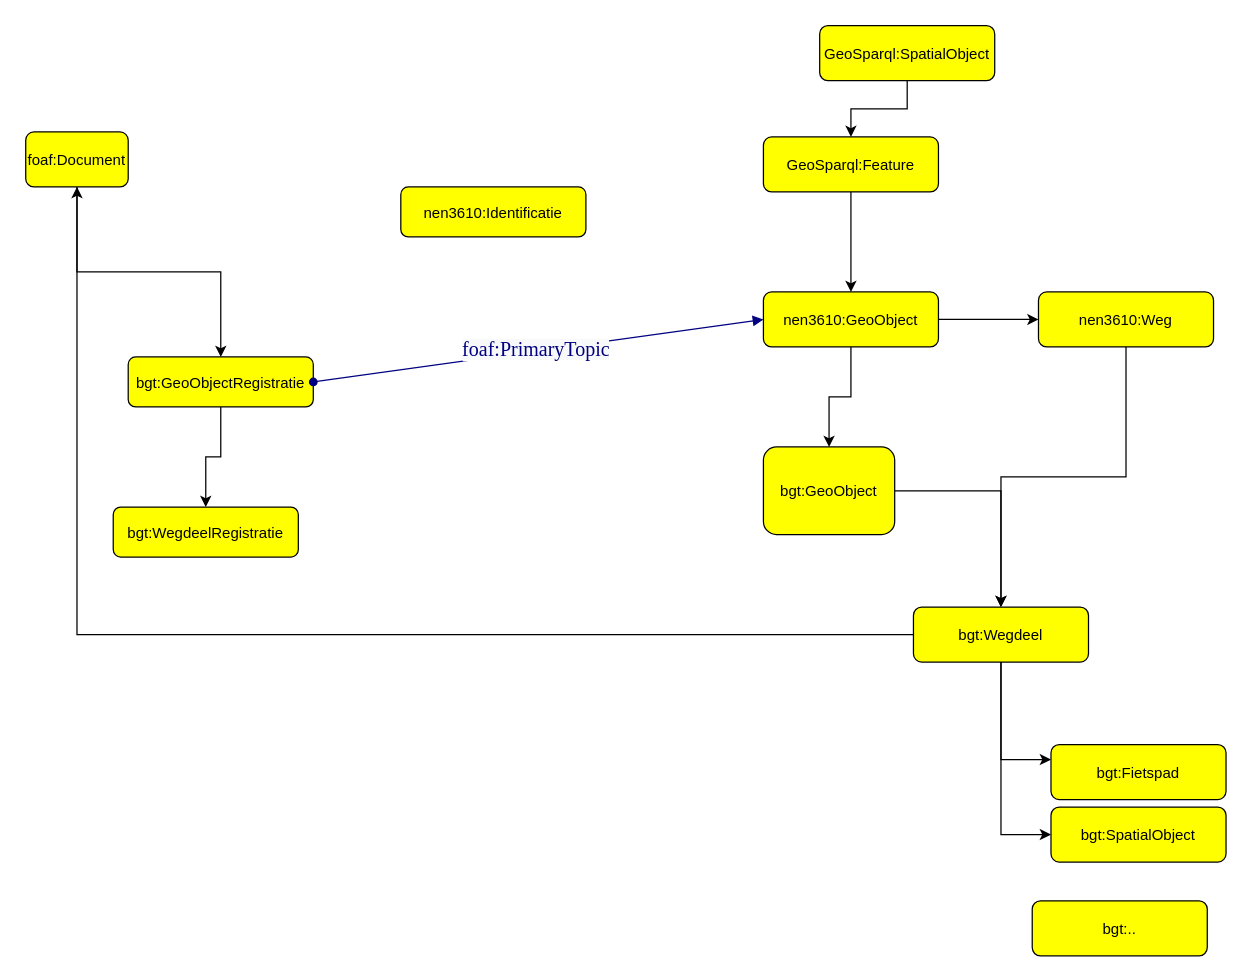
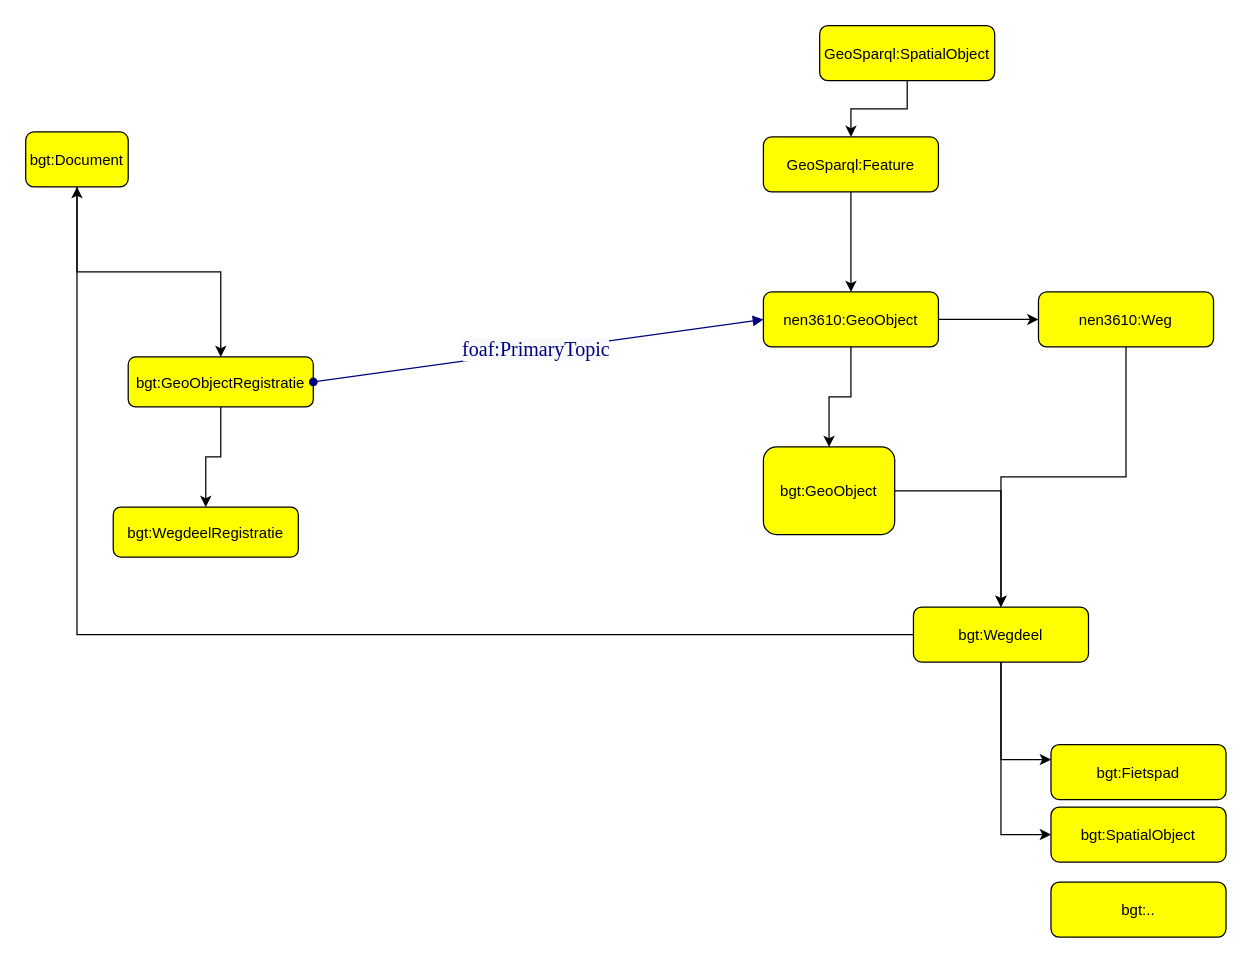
(76, 160) -> (76, 160)
(493, 212) -> none
(1119, 928) -> (1138, 909)
